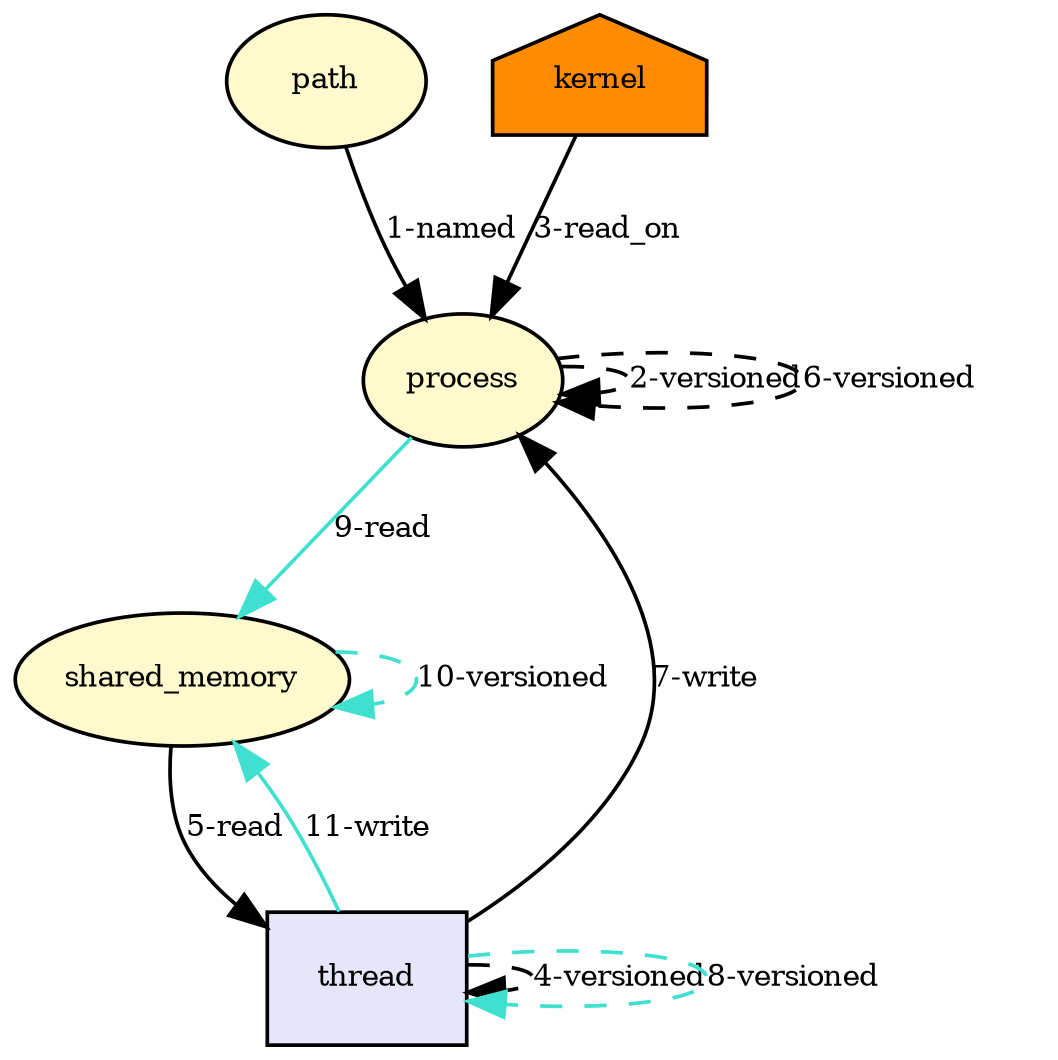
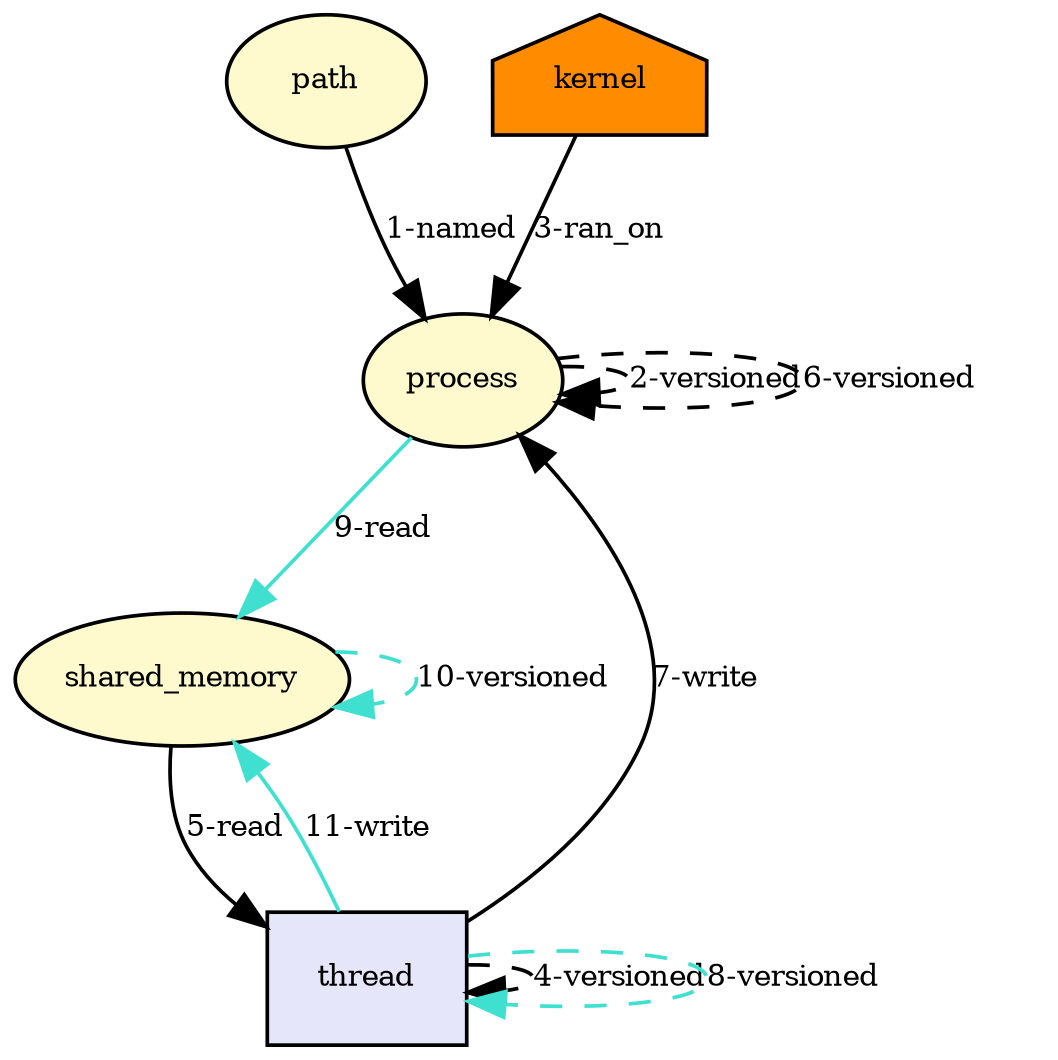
(607, 231) -> (600, 231)
